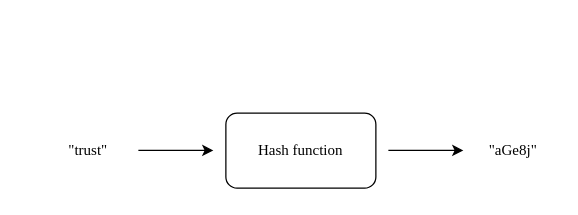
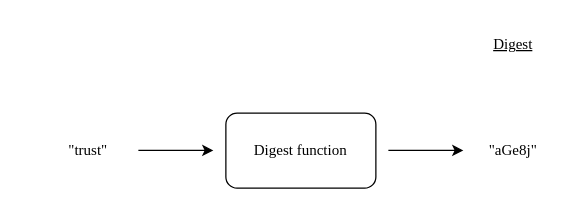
none -> (513, 44)
(301, 151) -> (301, 151)
